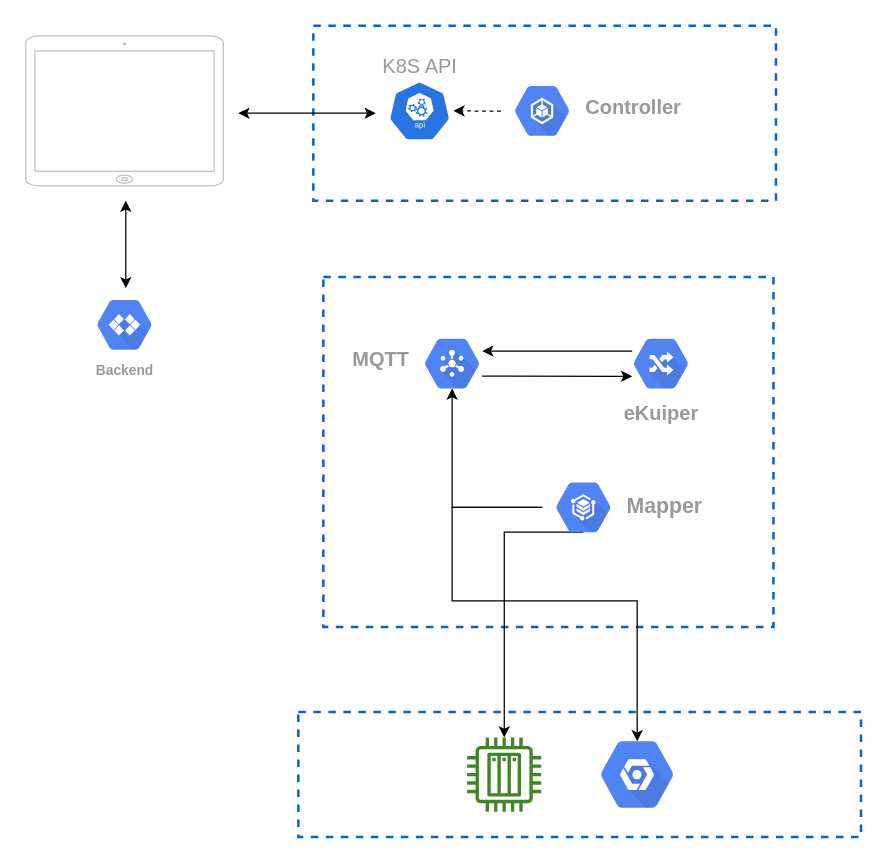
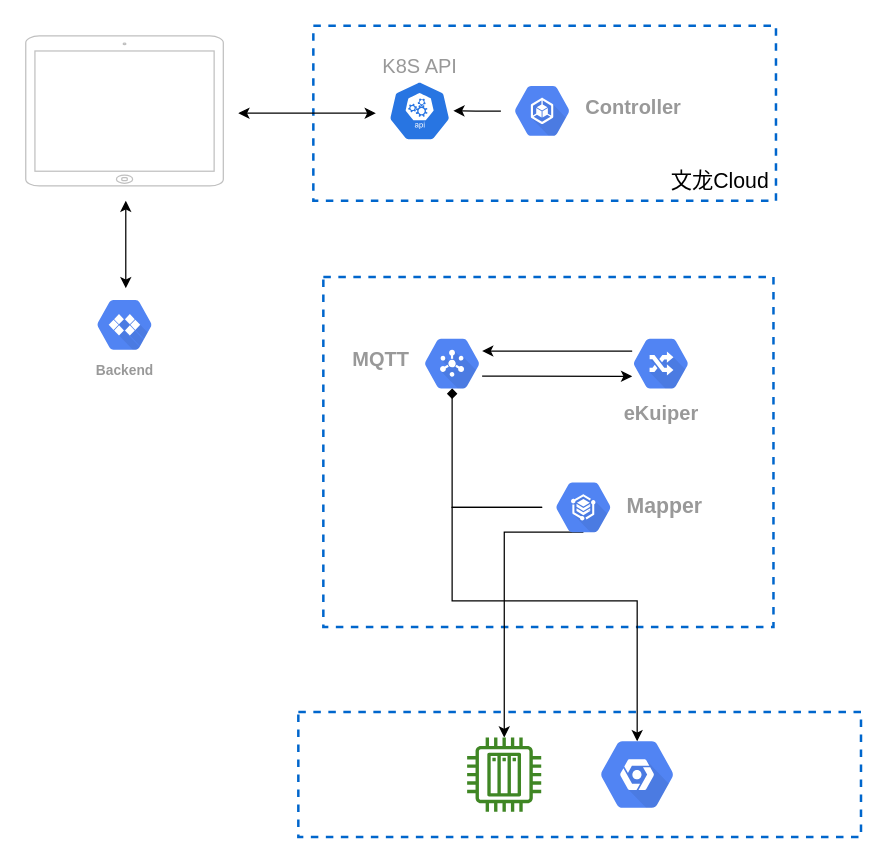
(480, 111) -> (480, 111)
none -> (719, 182)
(452, 398) -> (452, 399)
